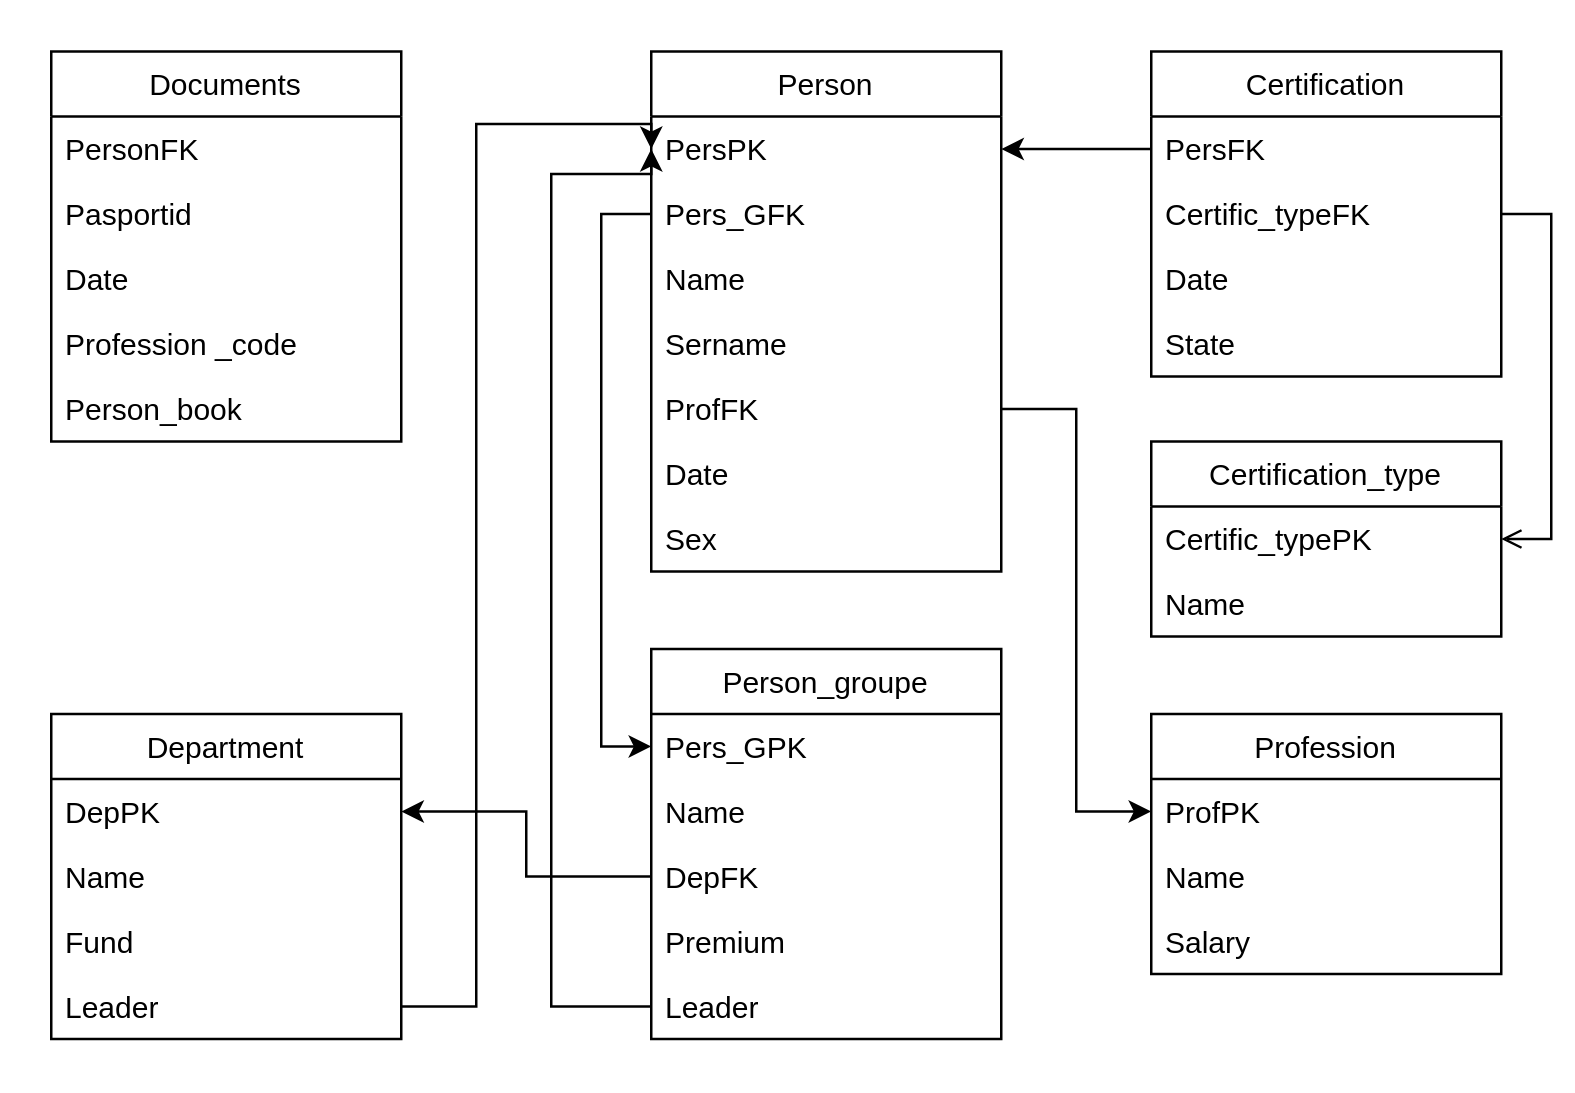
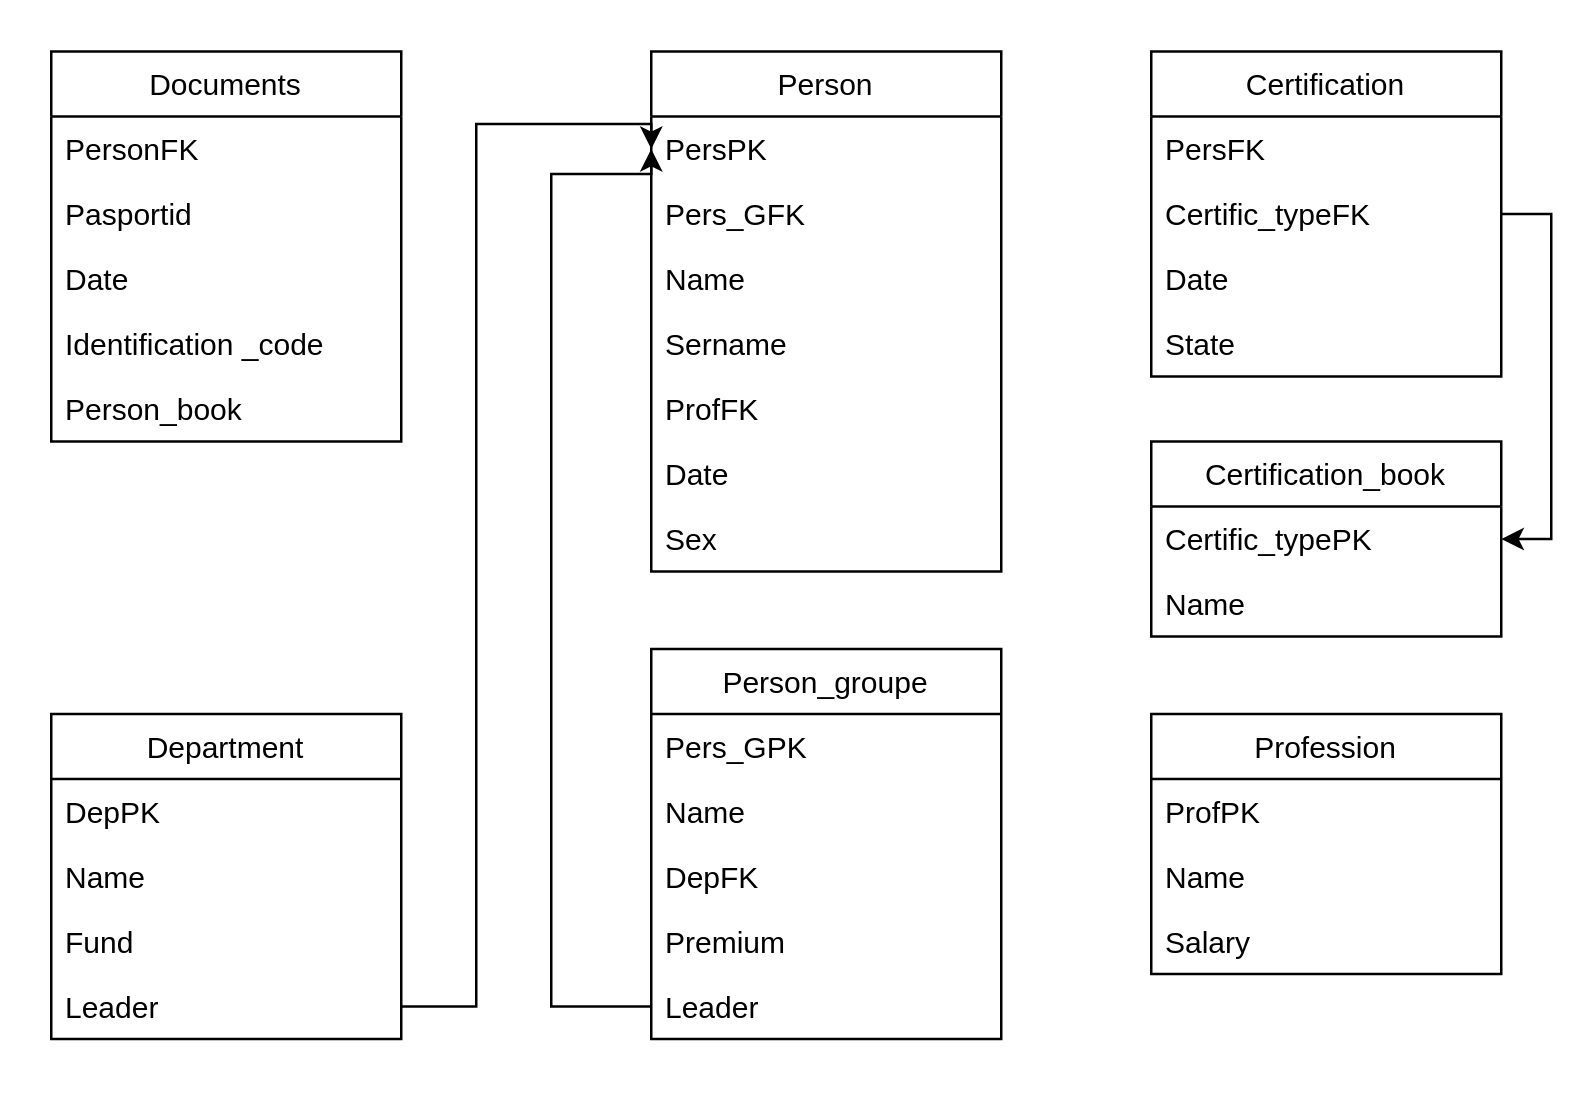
(1082, 149) -> none
(196, 345) -> (221, 345)
(601, 474) -> none
(1325, 475) -> (1325, 475)
(1515, 539) -> (1519, 539)
(1076, 604) -> none
(526, 831) -> none
